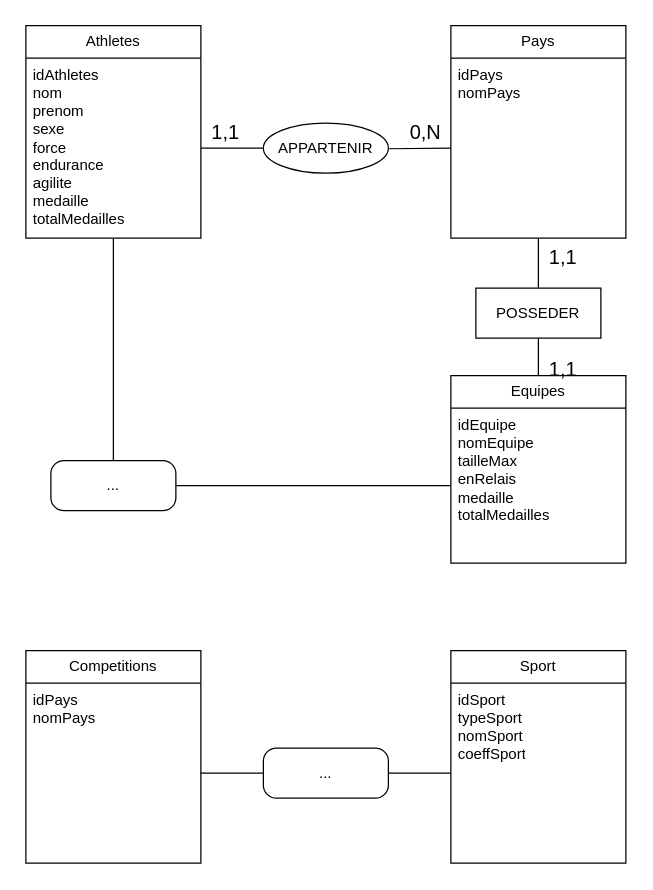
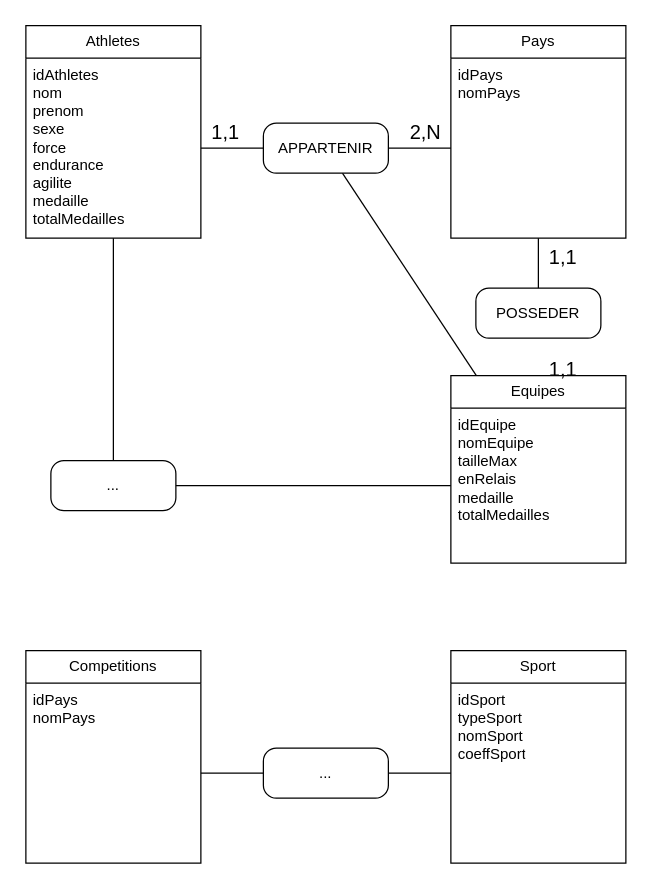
(426, 132) -> (426, 132)
(326, 148) -> (326, 148)
(538, 313) -> (538, 313)
(538, 355) -> (408, 272)
